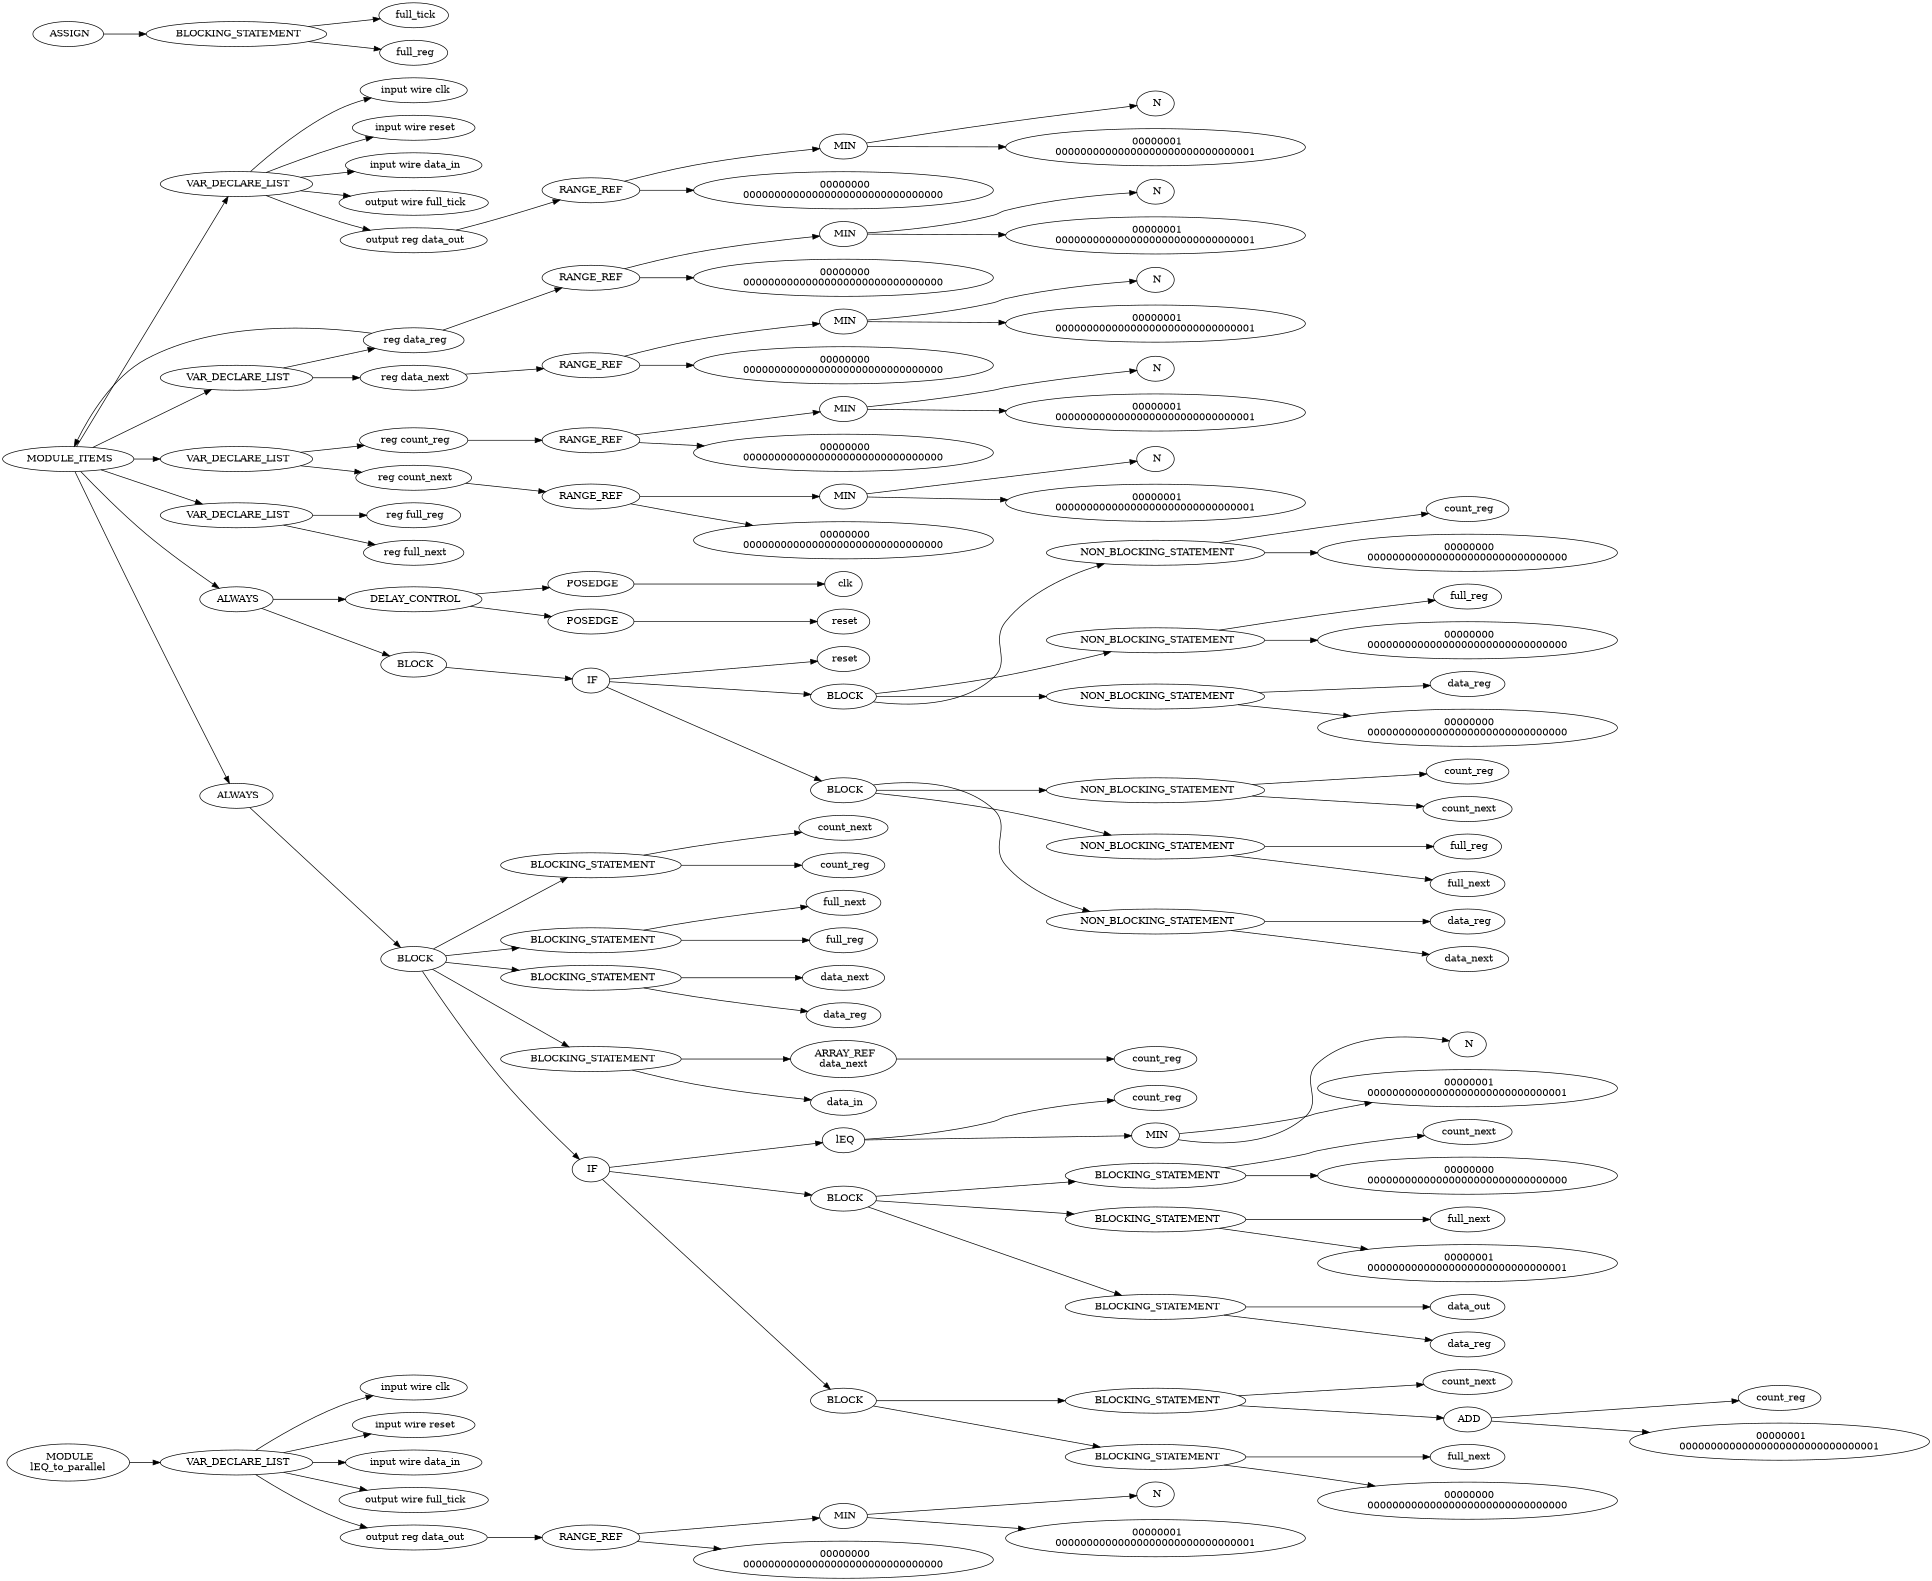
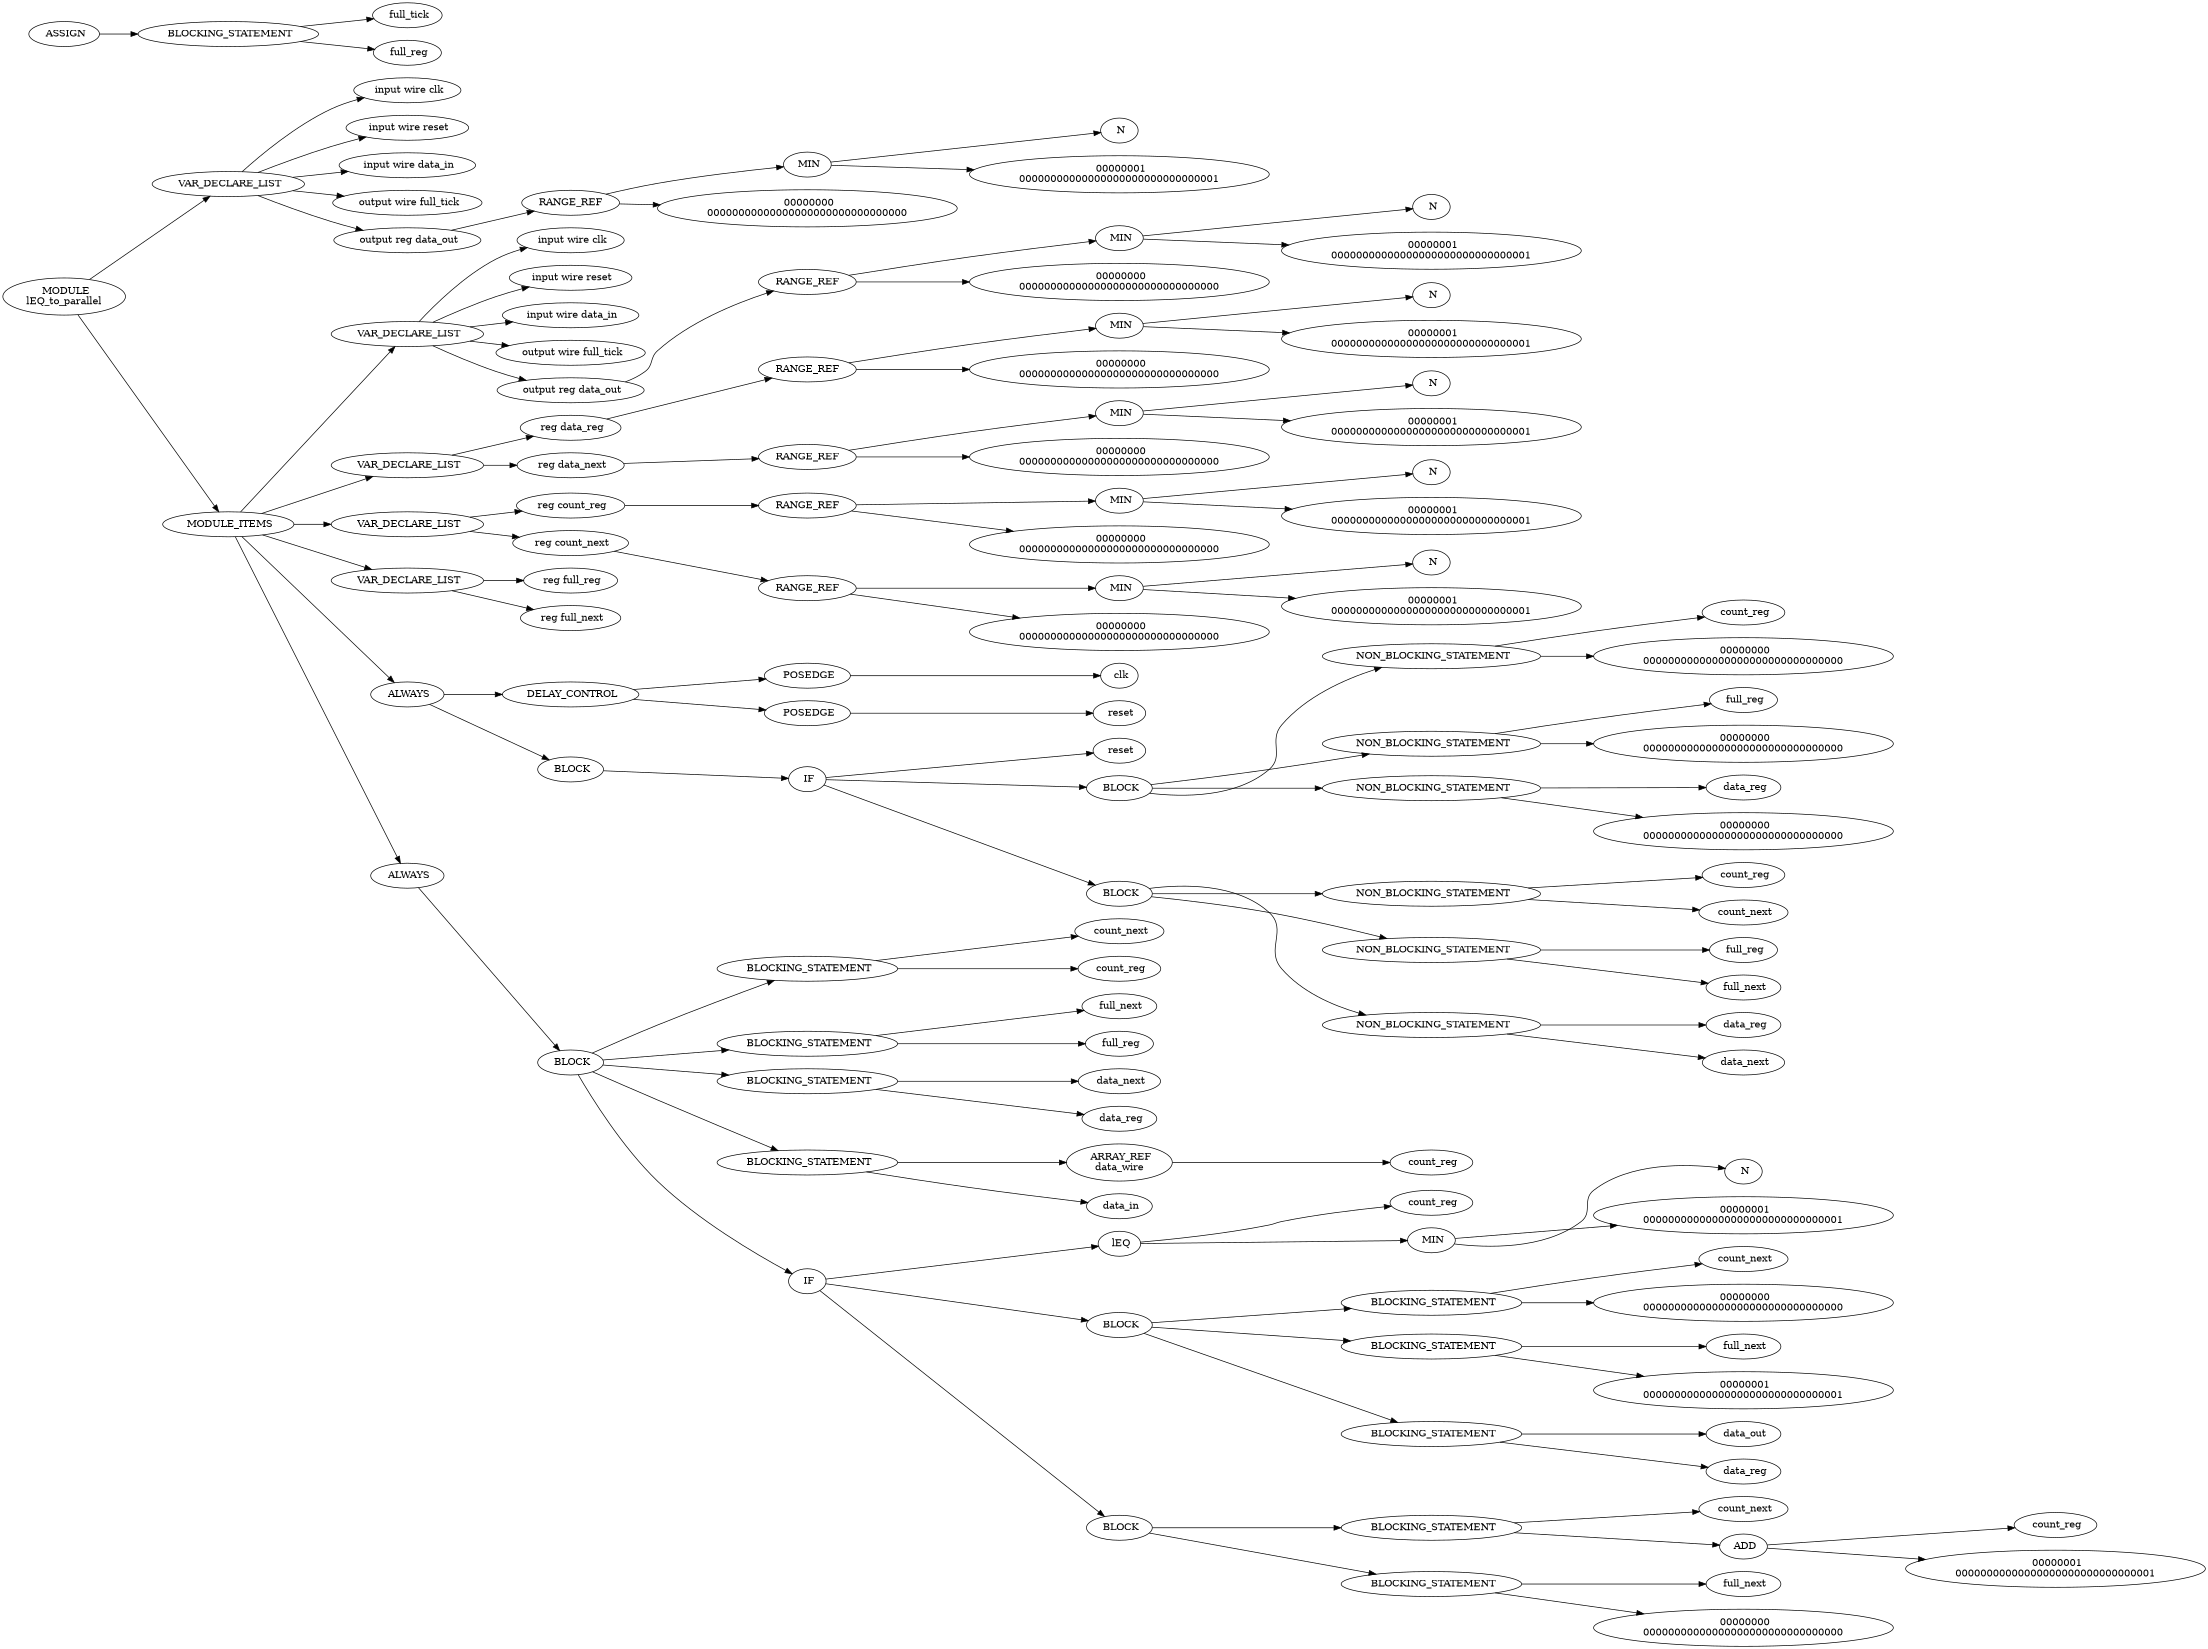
(204, 338) -> (146, 410)
(843, 1064) -> (1119, 1167)
